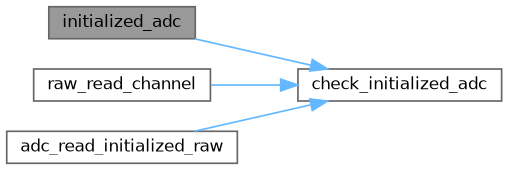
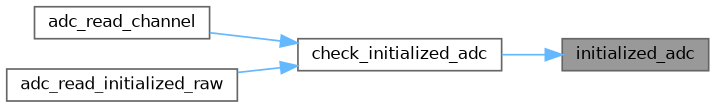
(253, 52) -> (524, 55)
(122, 85) -> (122, 23)
